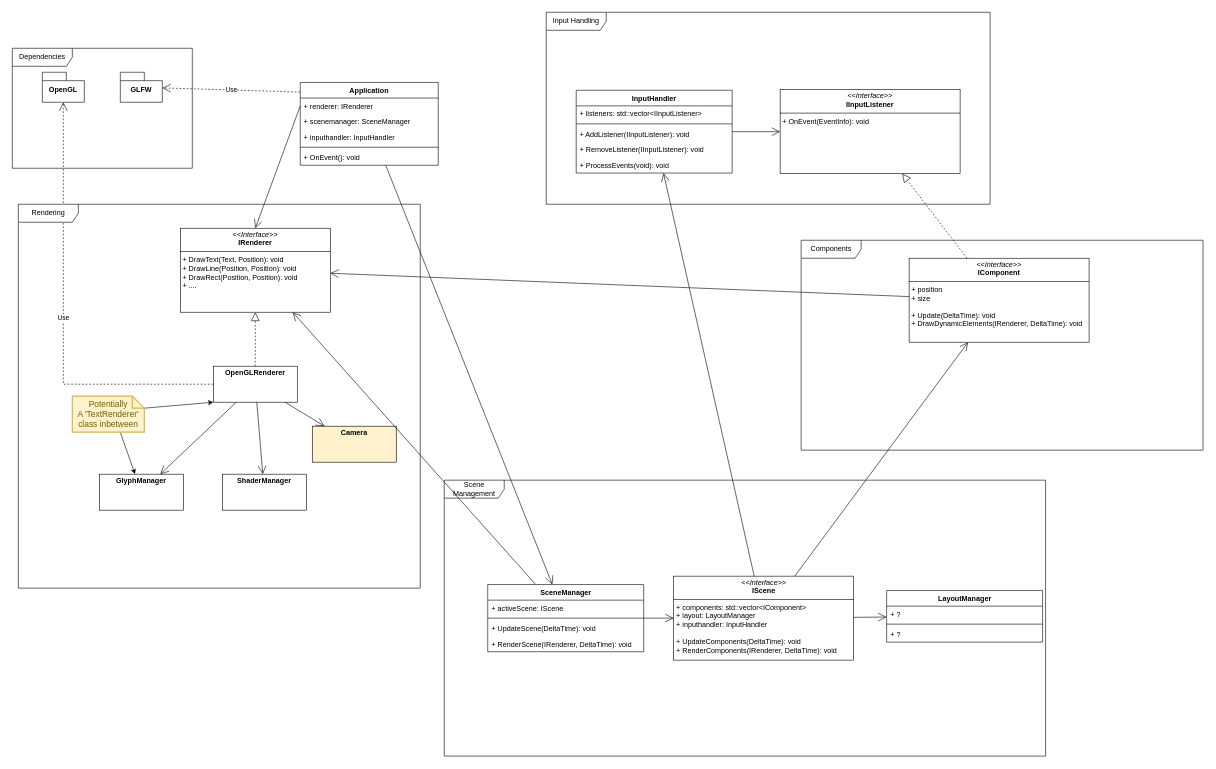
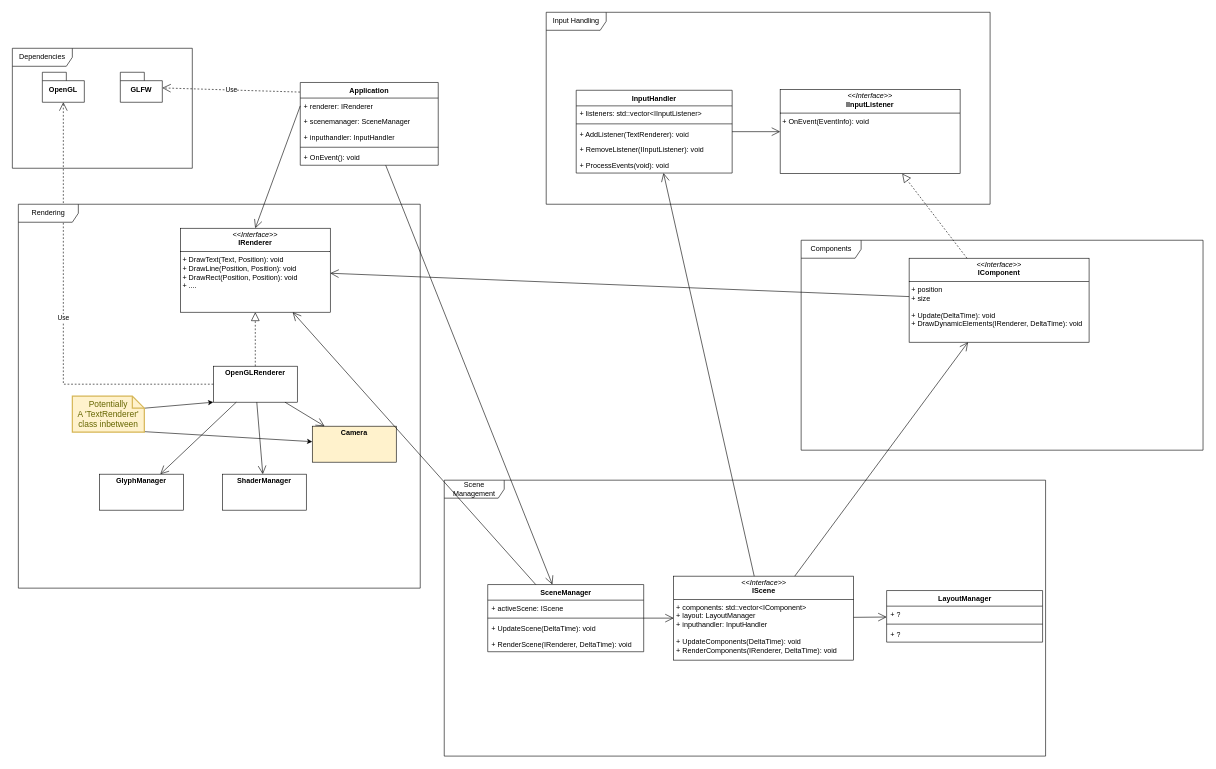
(645, 135) -> (642, 135)
(127, 451) -> (191, 435)
